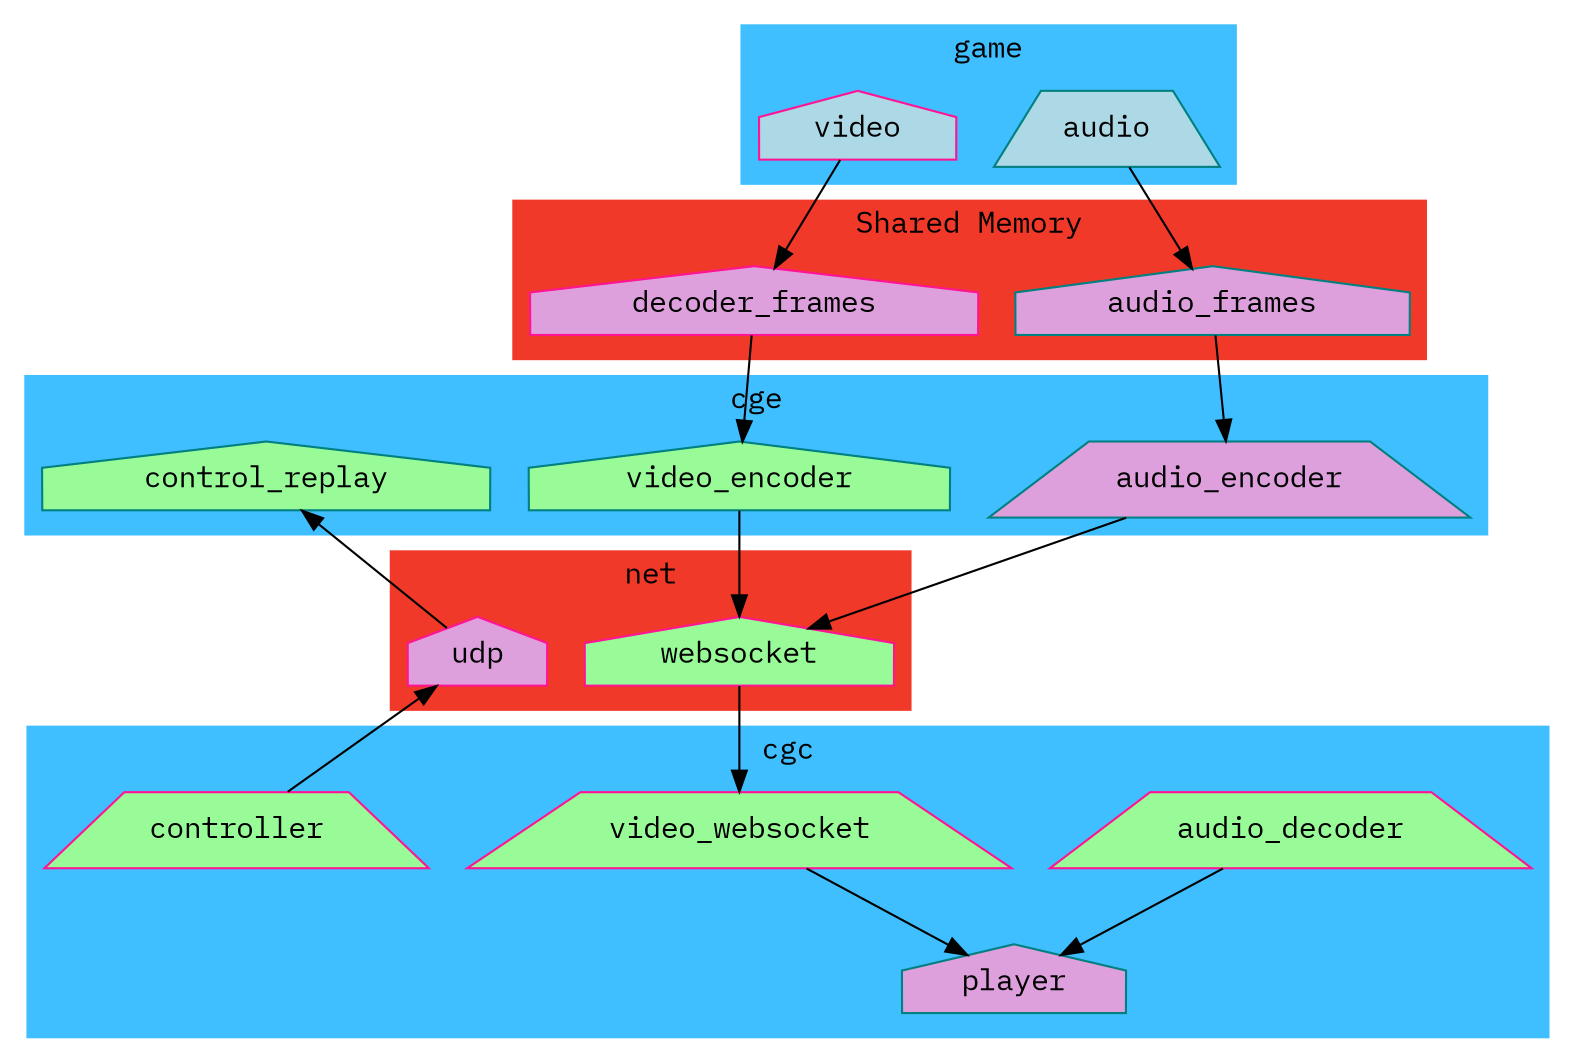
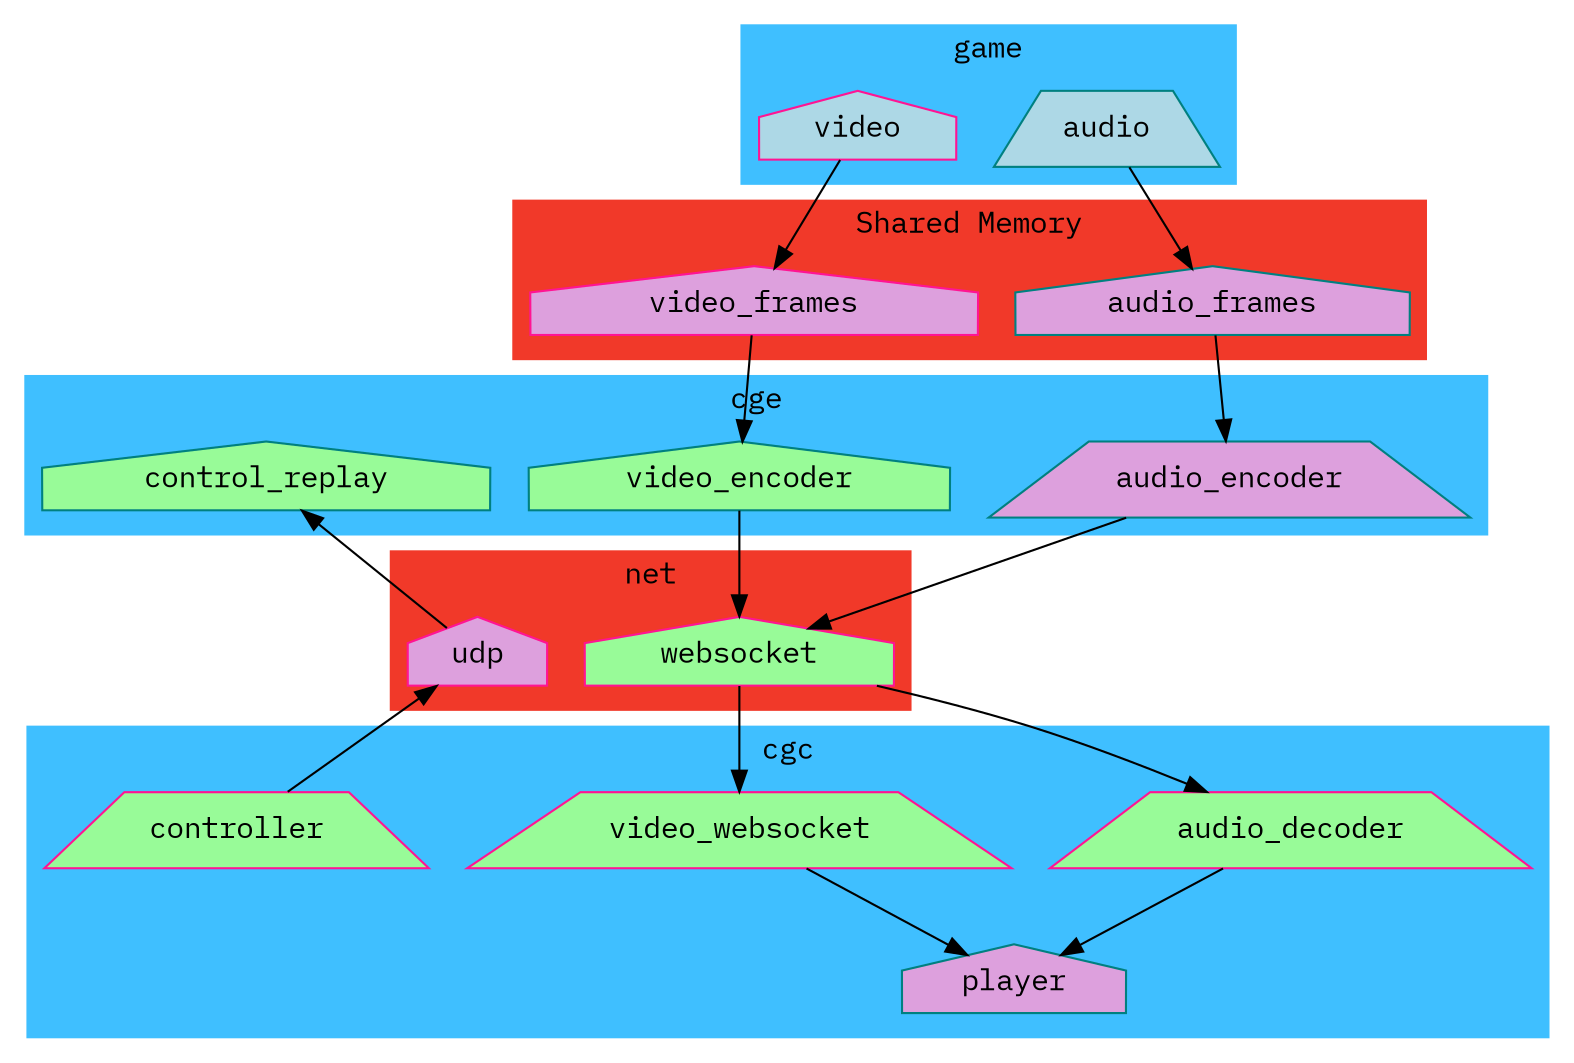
(754, 304) -> (754, 304)
none -> (1073, 741)
